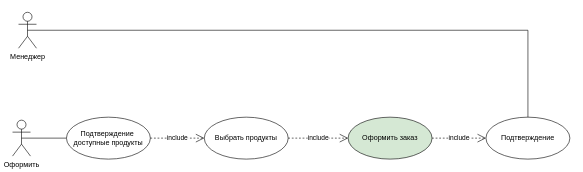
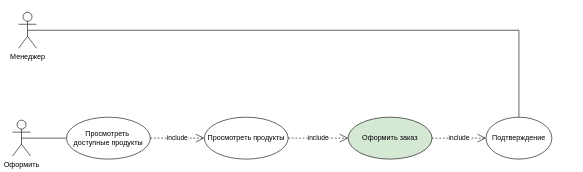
(108, 138) -> (108, 138)
(246, 138) -> (246, 138)
(528, 138) -> (519, 138)
